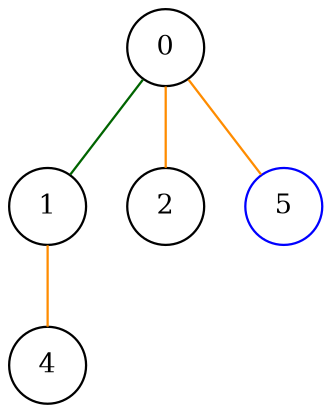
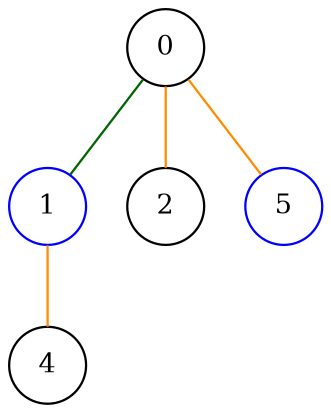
(48, 206) -> (48, 206)
